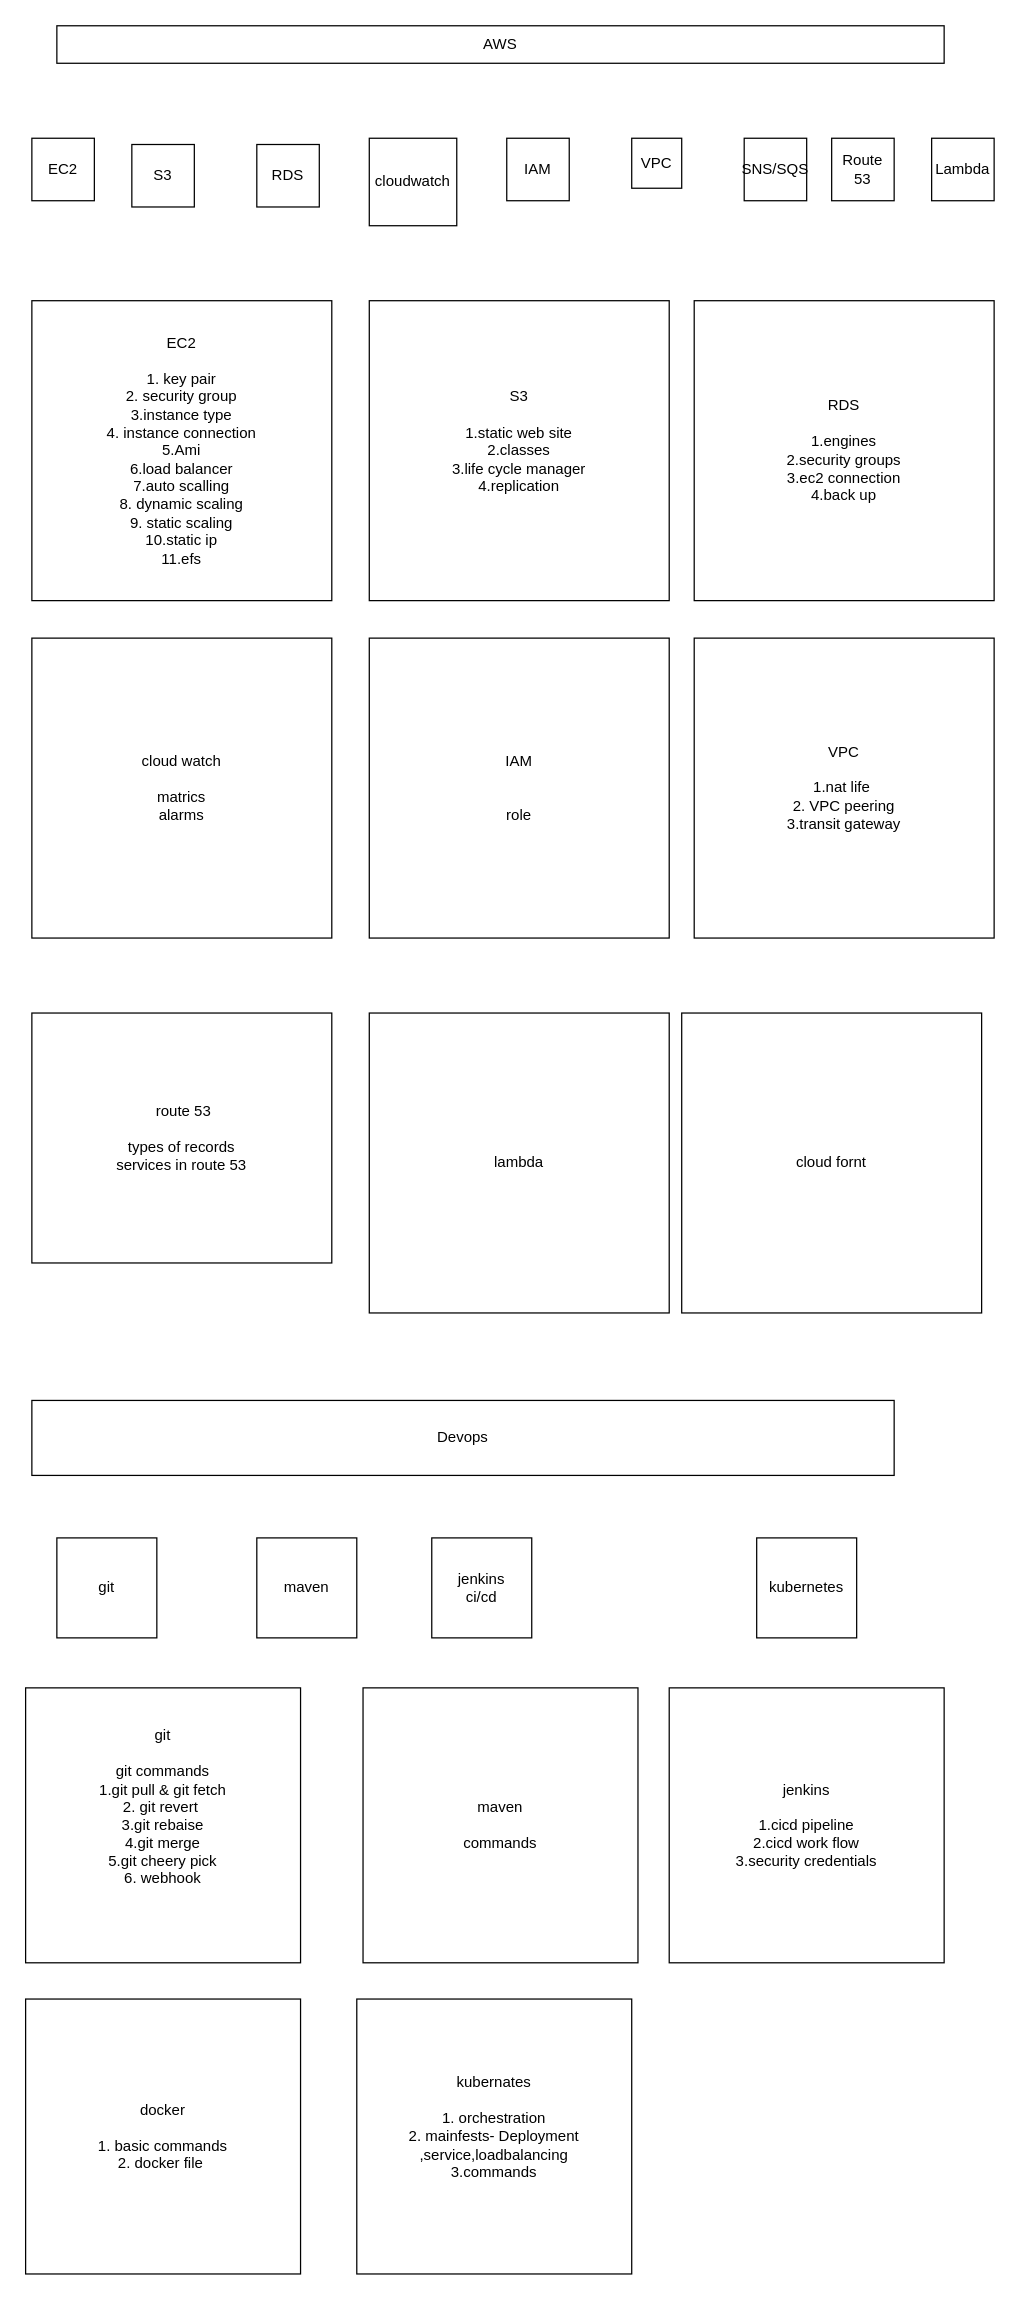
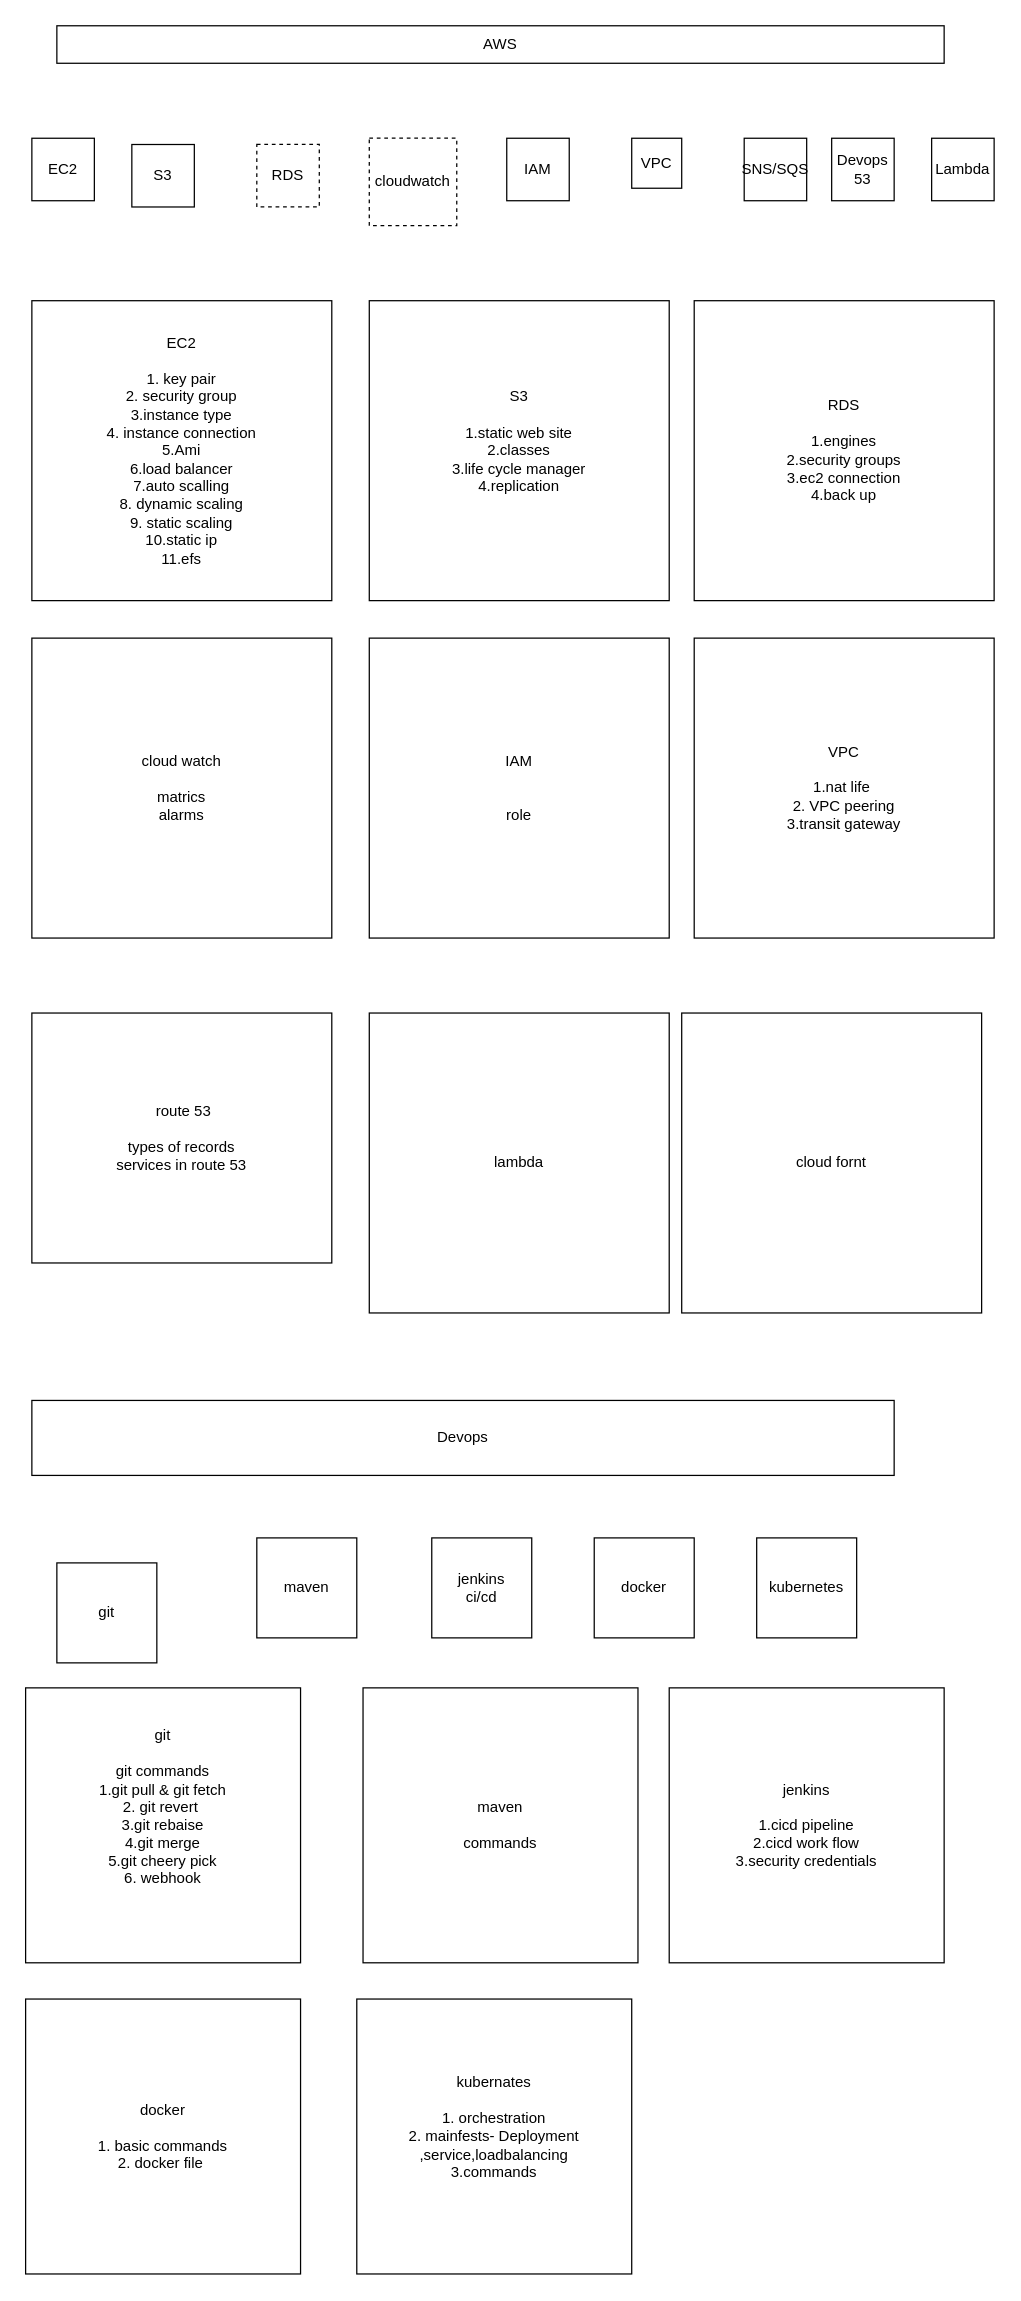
(863, 169) -> (863, 169)
(288, 176) -> (288, 176)
(413, 182) -> (413, 182)
(107, 1588) -> (107, 1613)
none -> (644, 1588)
